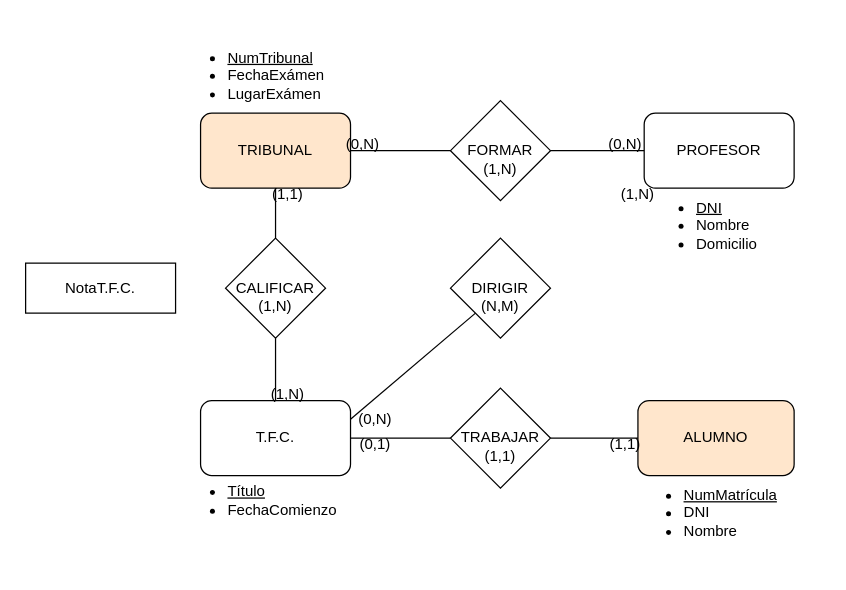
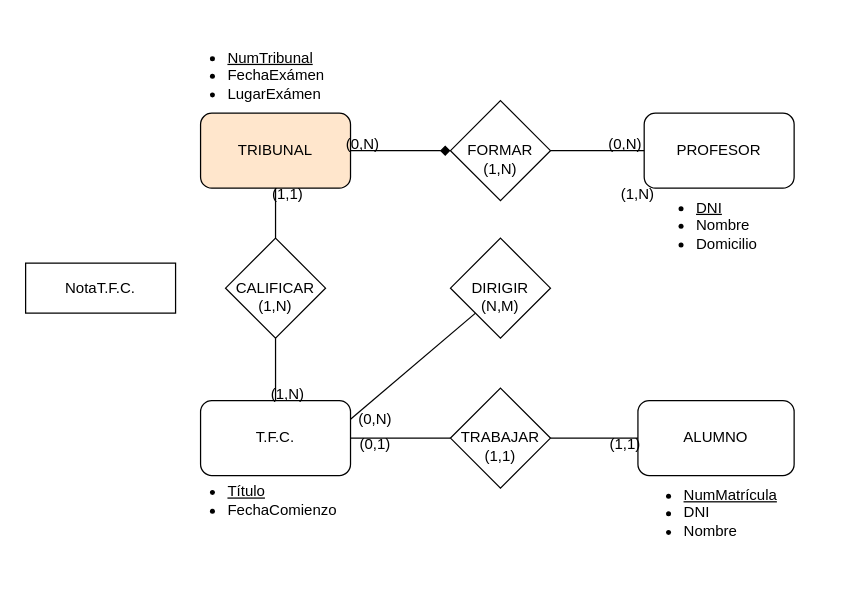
(444, 151) -> (440, 151)
(716, 438) -> (716, 438)
